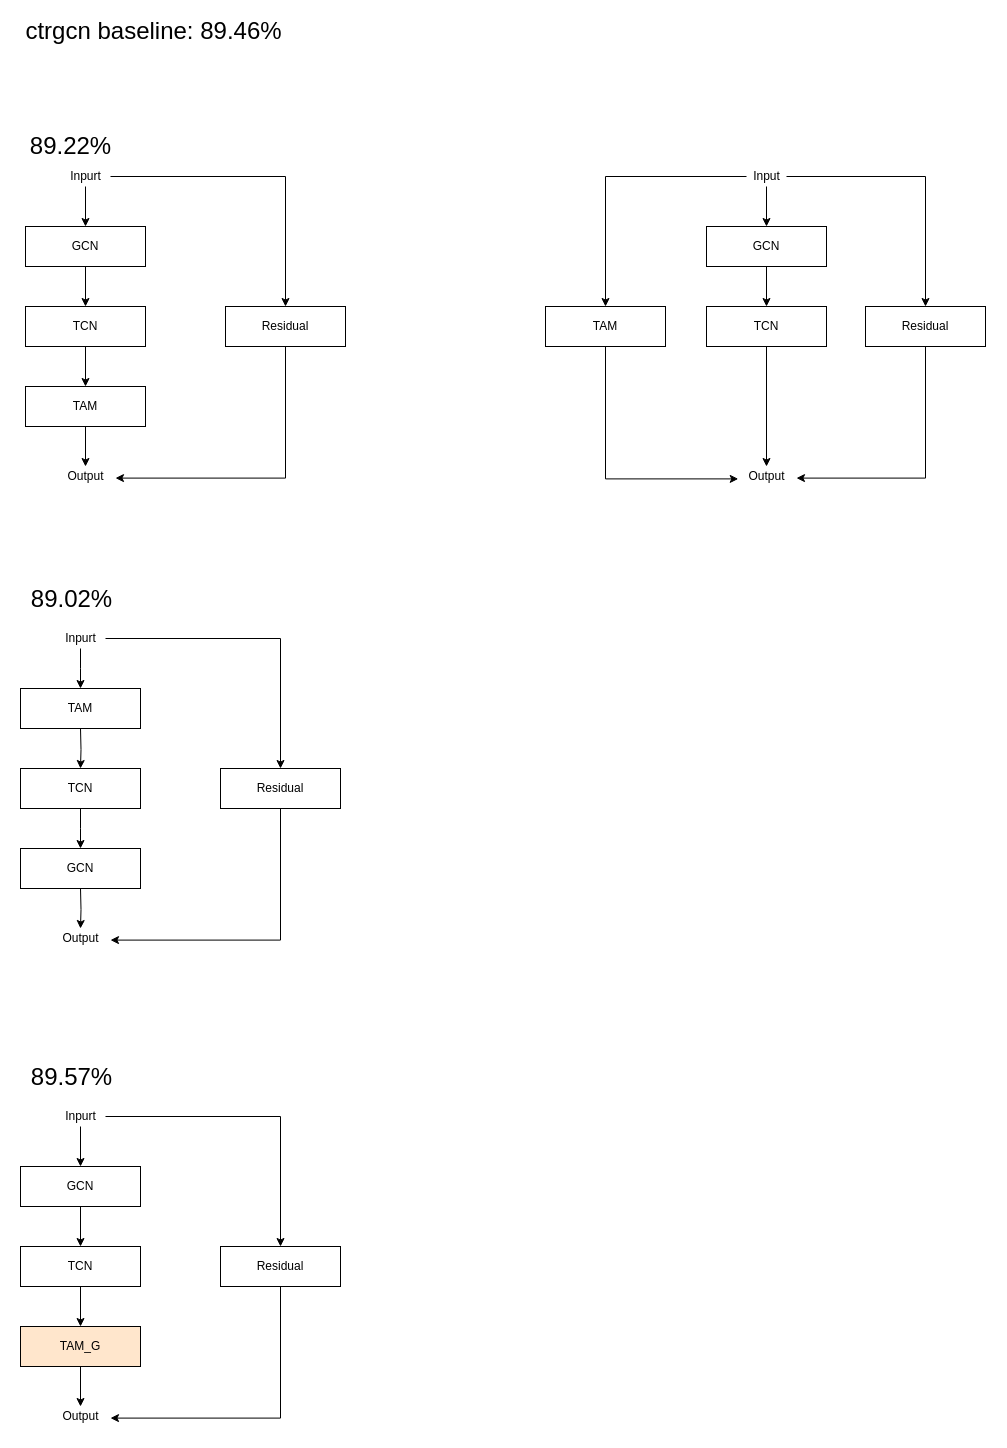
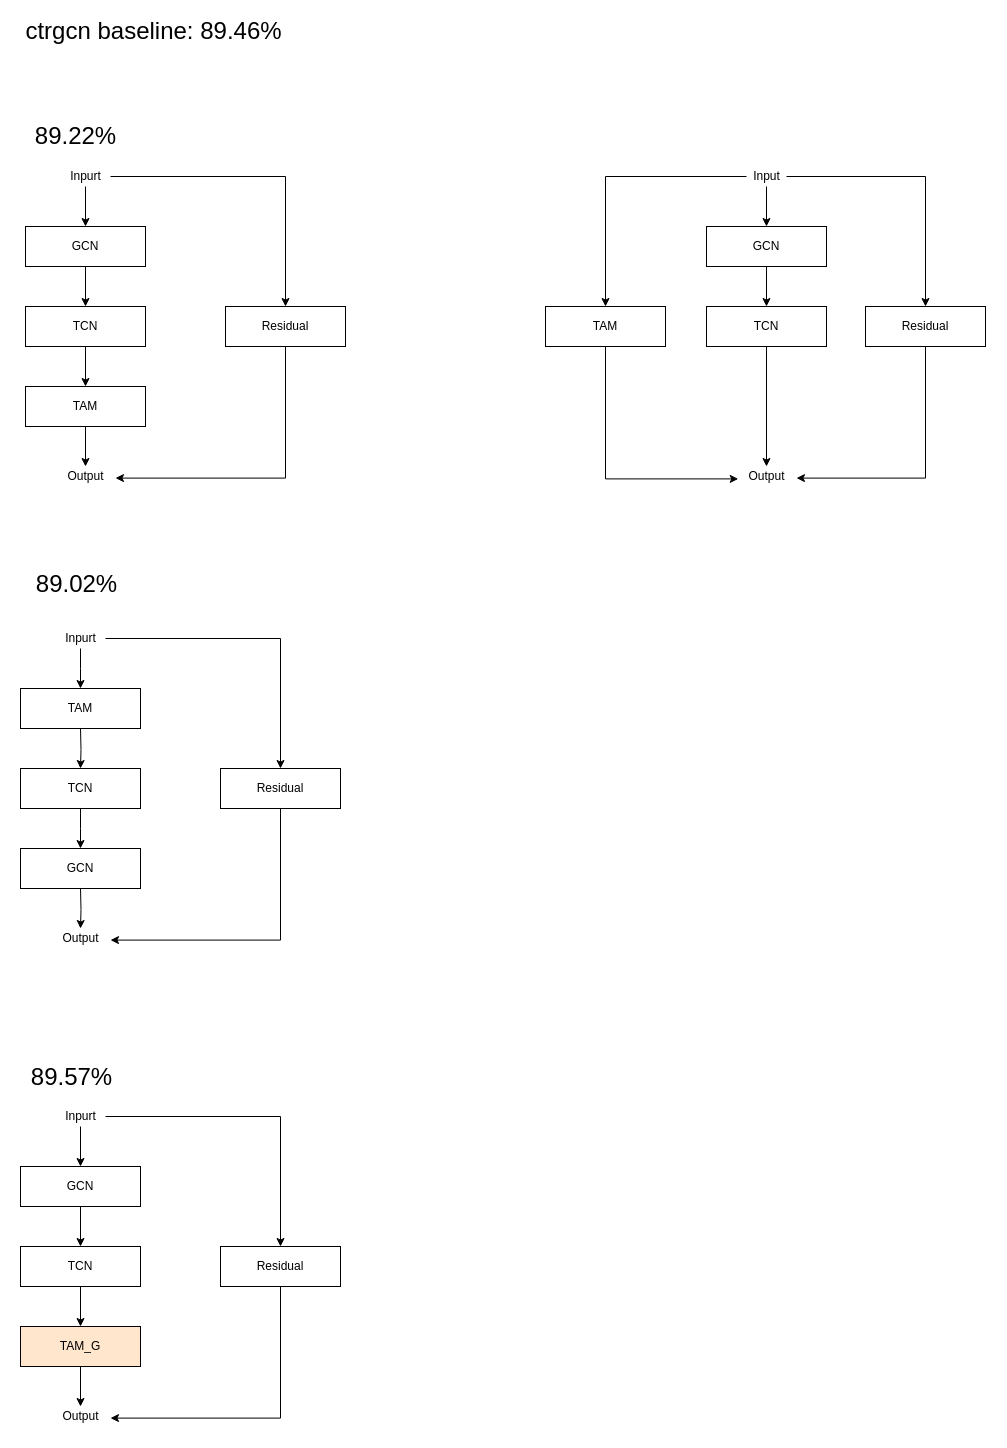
(71, 147) -> (76, 137)
(71, 599) -> (76, 584)
